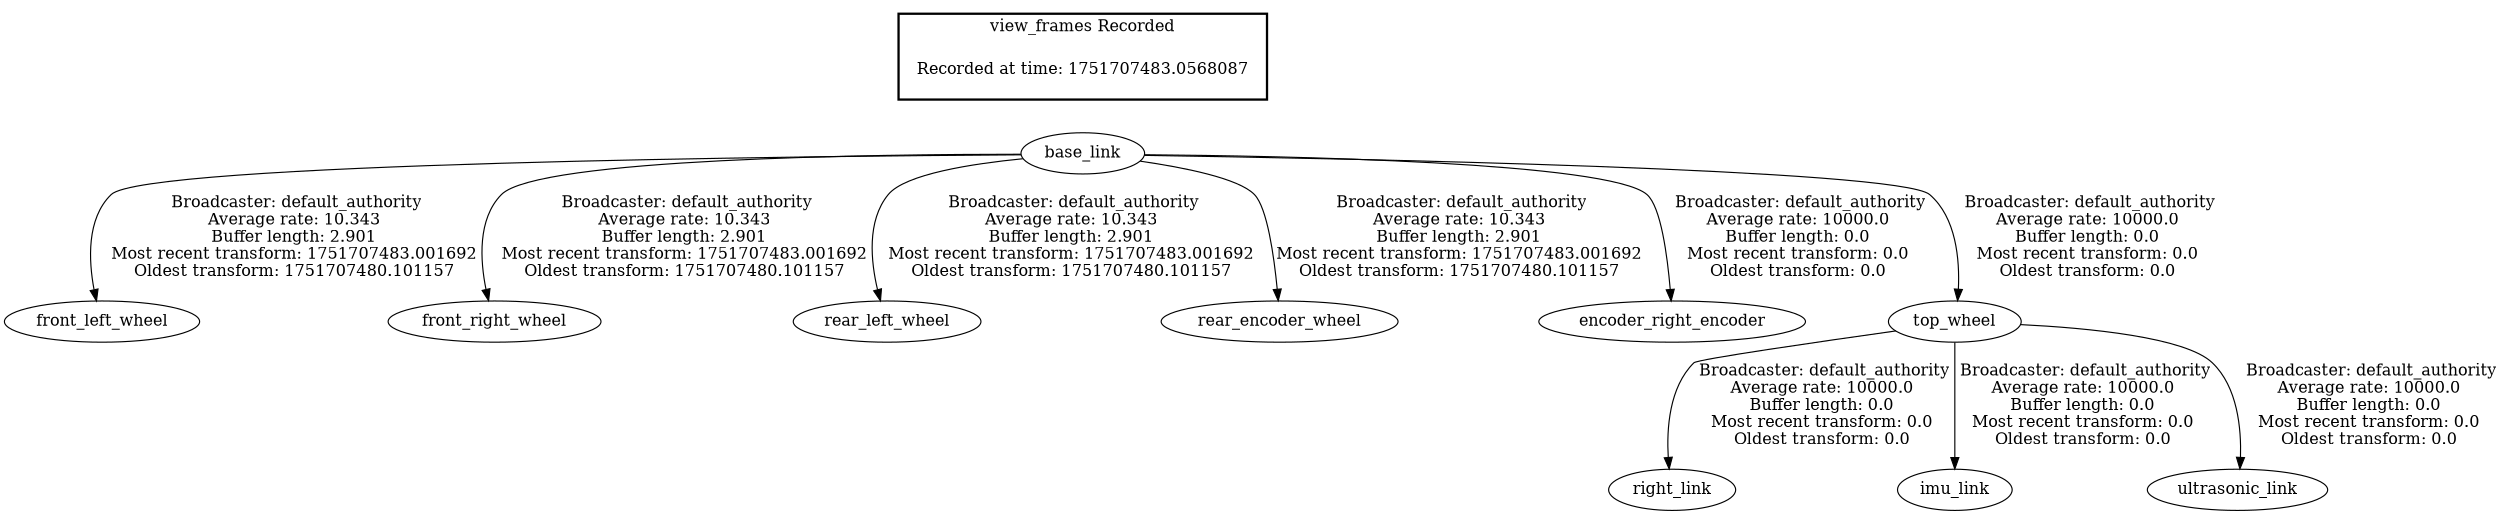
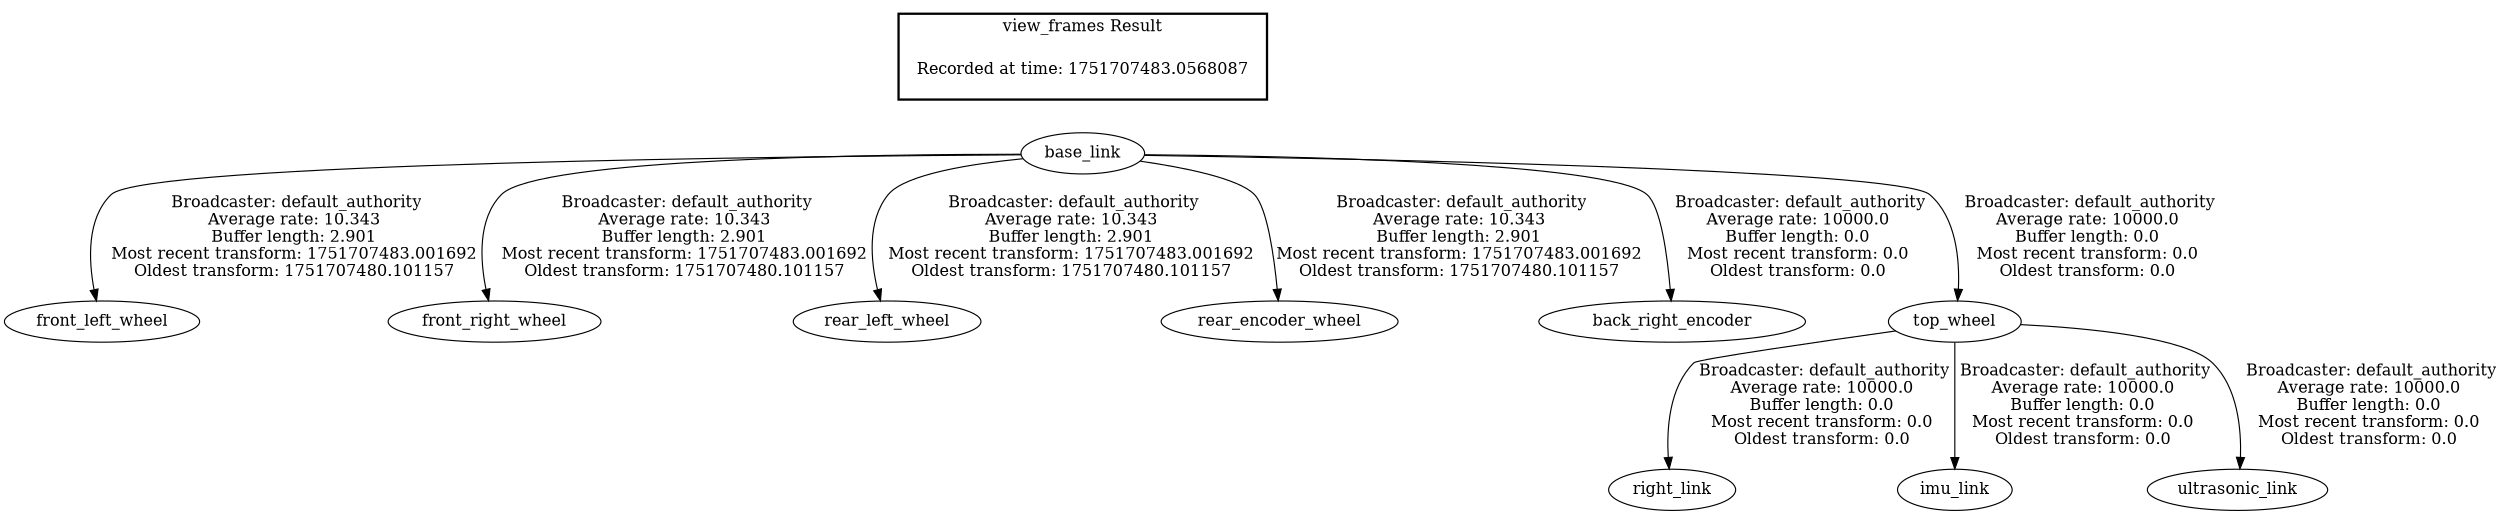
(1083, 27) -> (1083, 27)
(1672, 322) -> (1672, 322)
